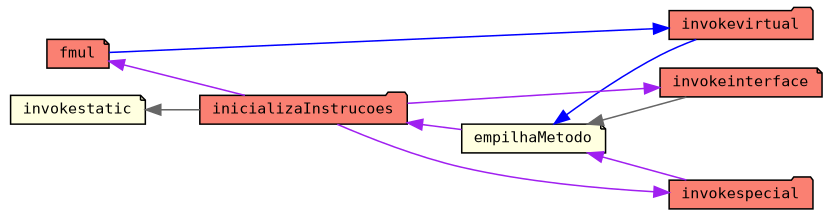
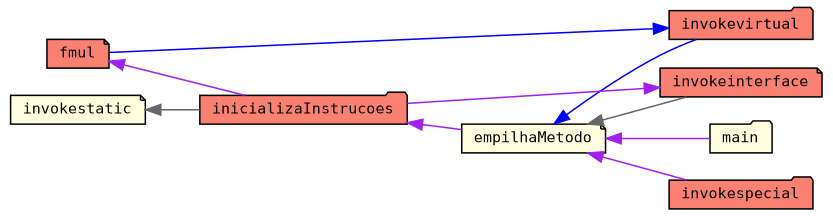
none -> (741, 139)
(492, 173) -> none
